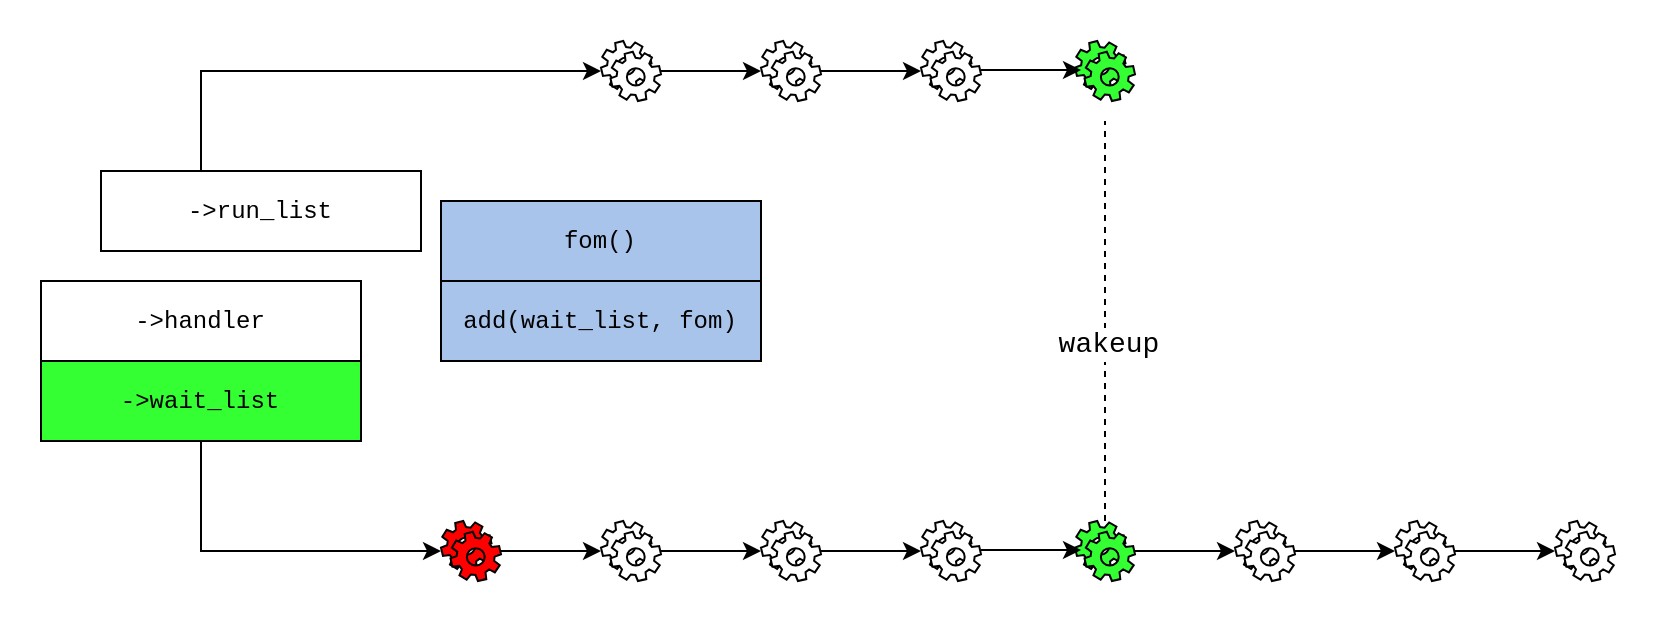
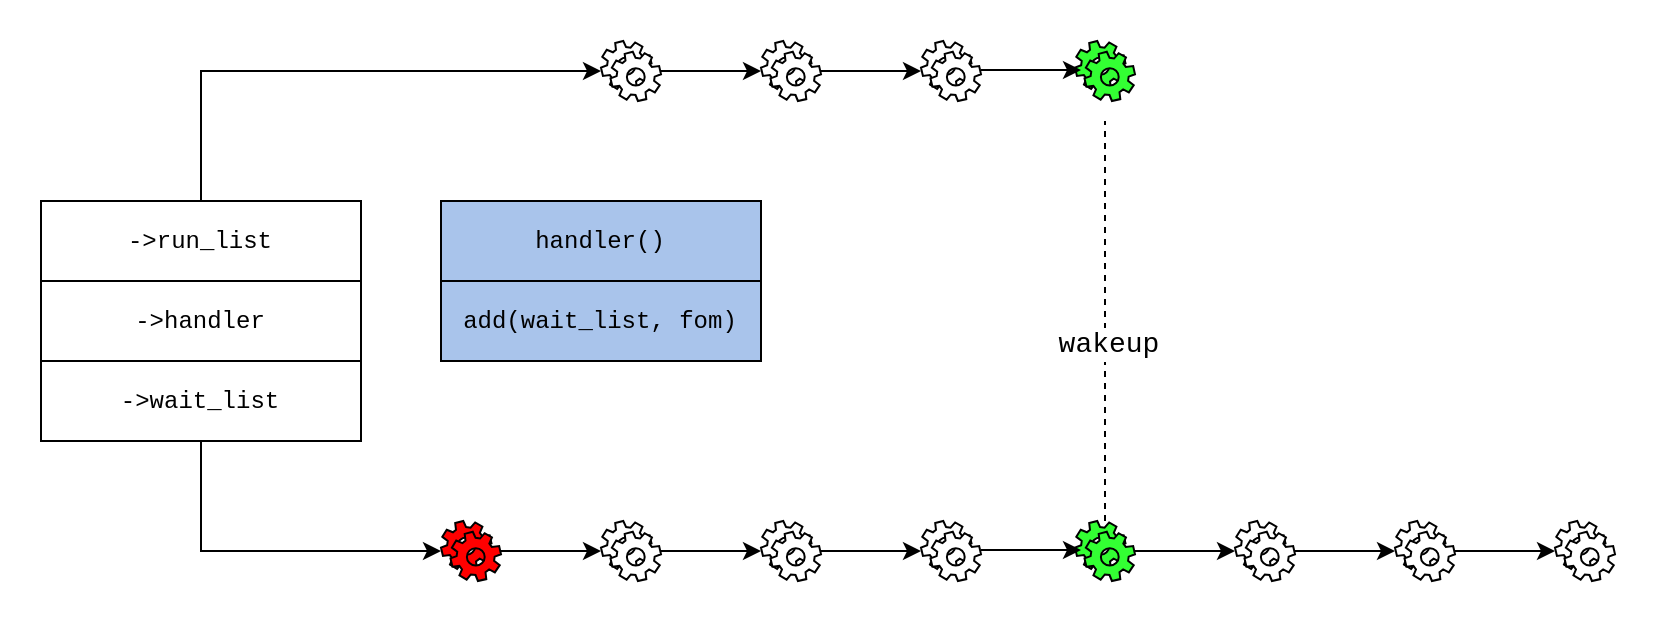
(261, 211) -> (201, 241)
(601, 241) -> (601, 241)
(201, 401) -> (201, 401)
